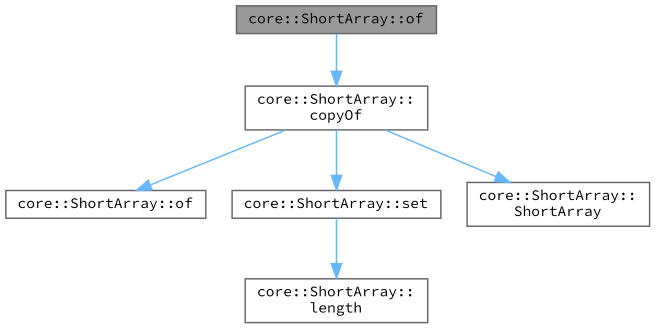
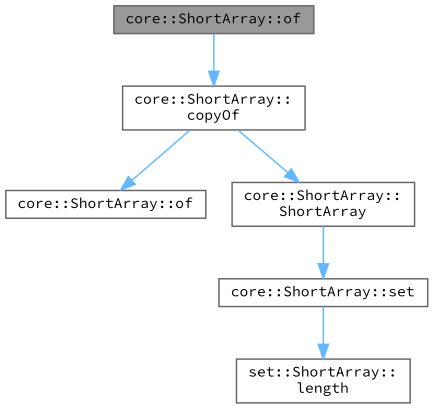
(336, 153) -> (323, 245)
(336, 301) -> (323, 381)
